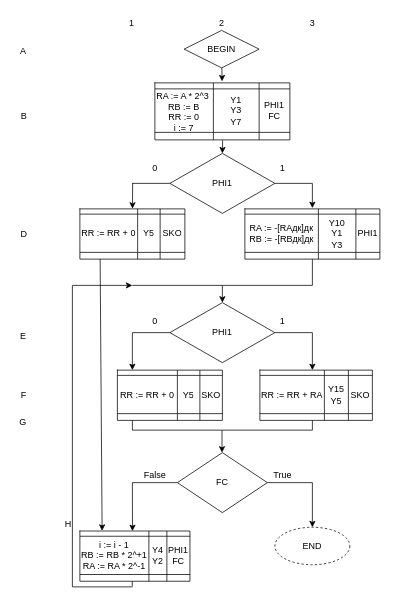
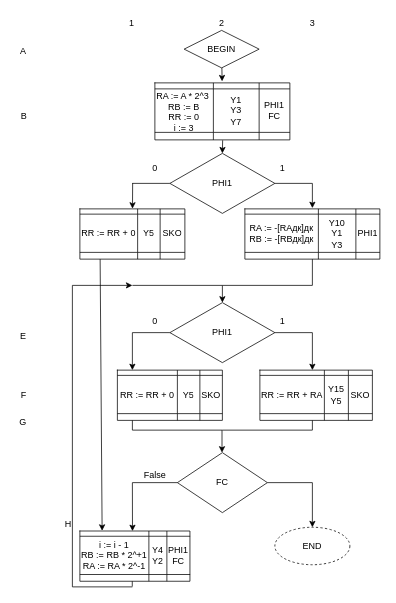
(184, 111) -> (184, 111)
(24, 234) -> none
(282, 475) -> none
